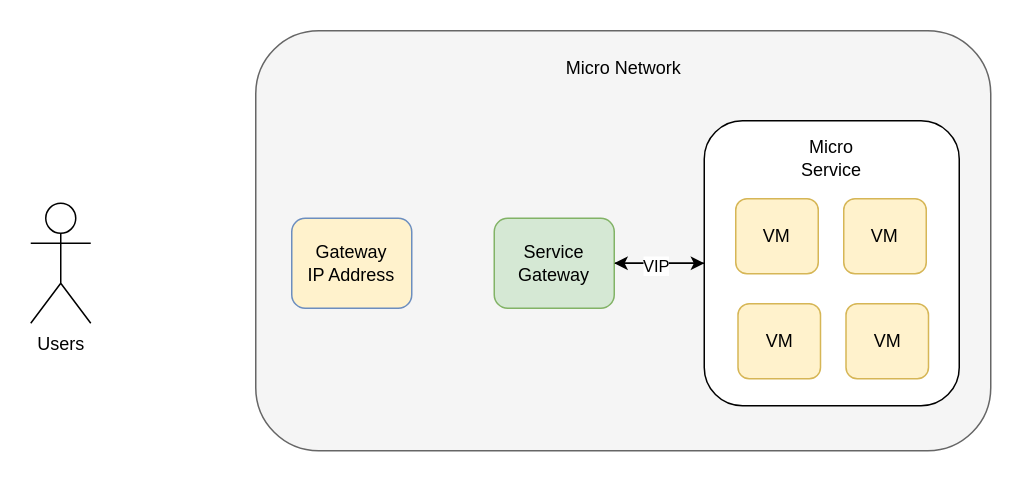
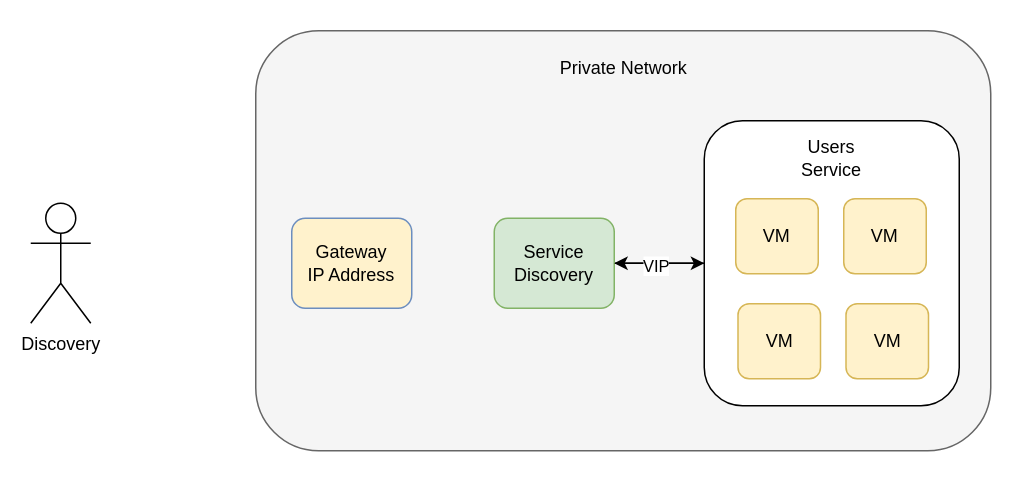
(624, 68) -> (624, 68)
(832, 158) -> (832, 158)
(554, 263) -> (554, 263)
(62, 345) -> (62, 345)
